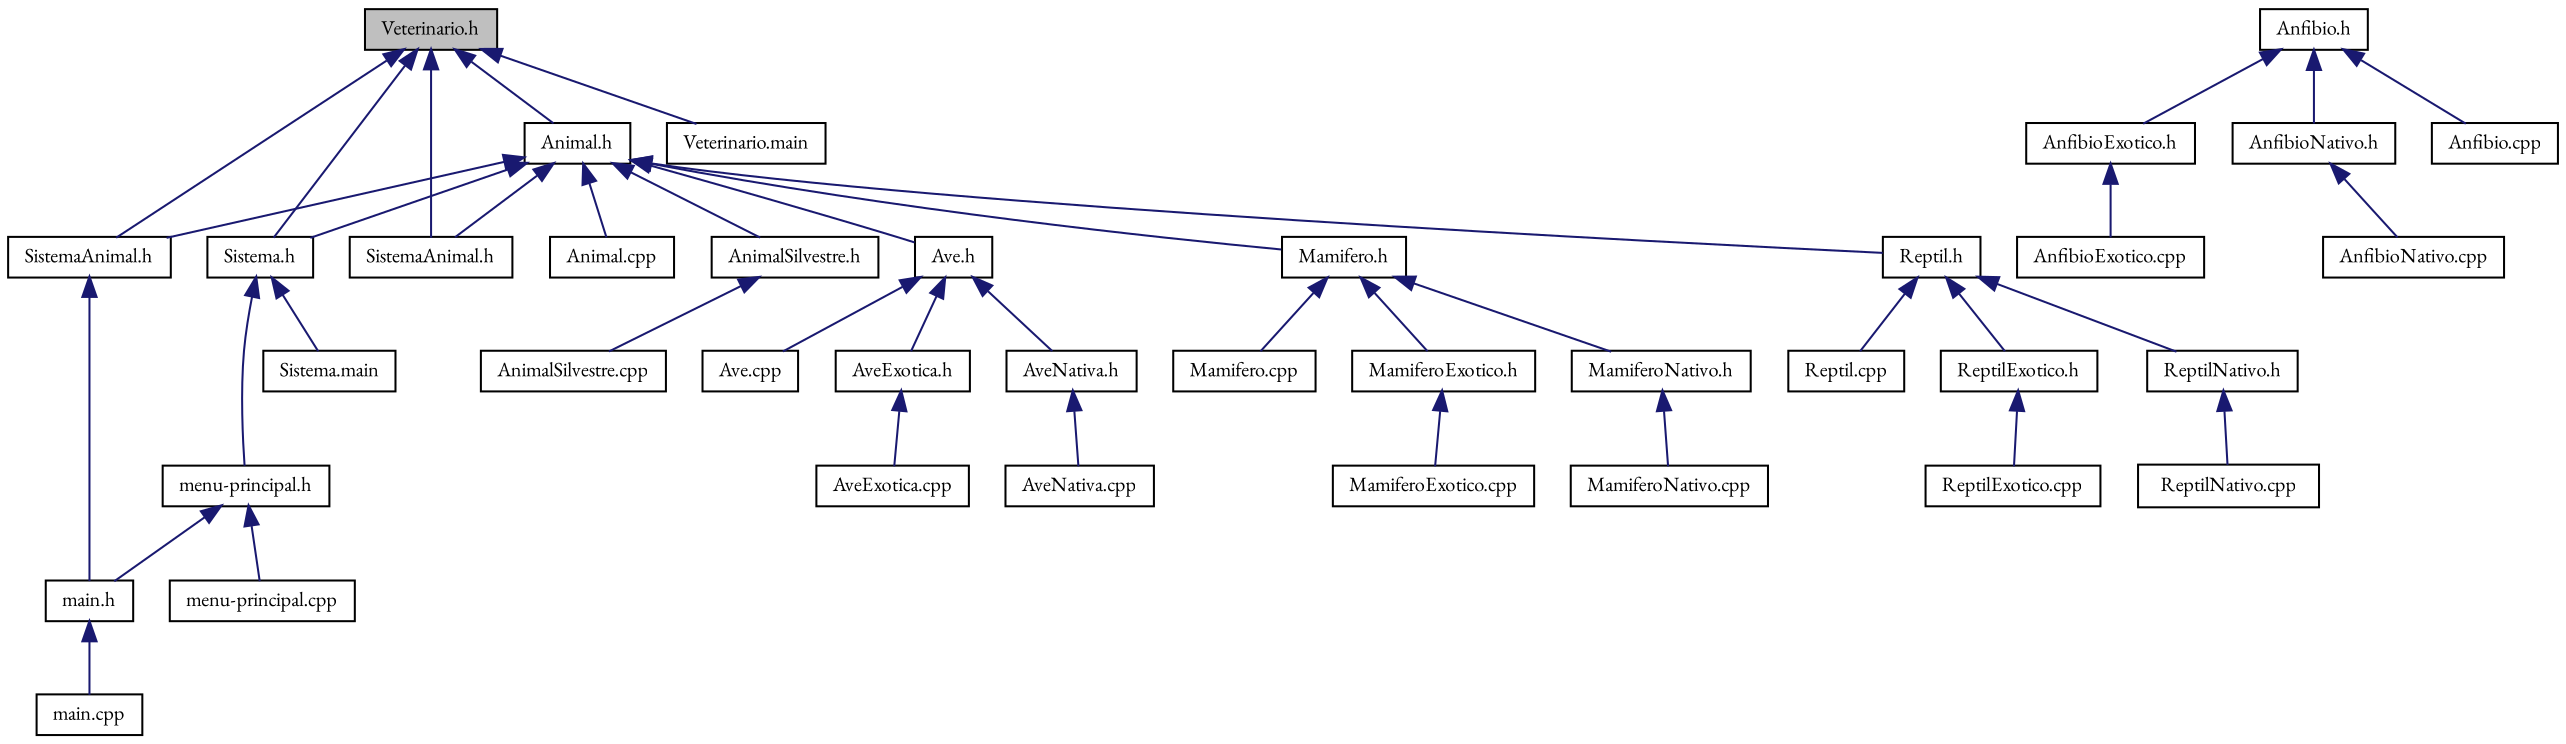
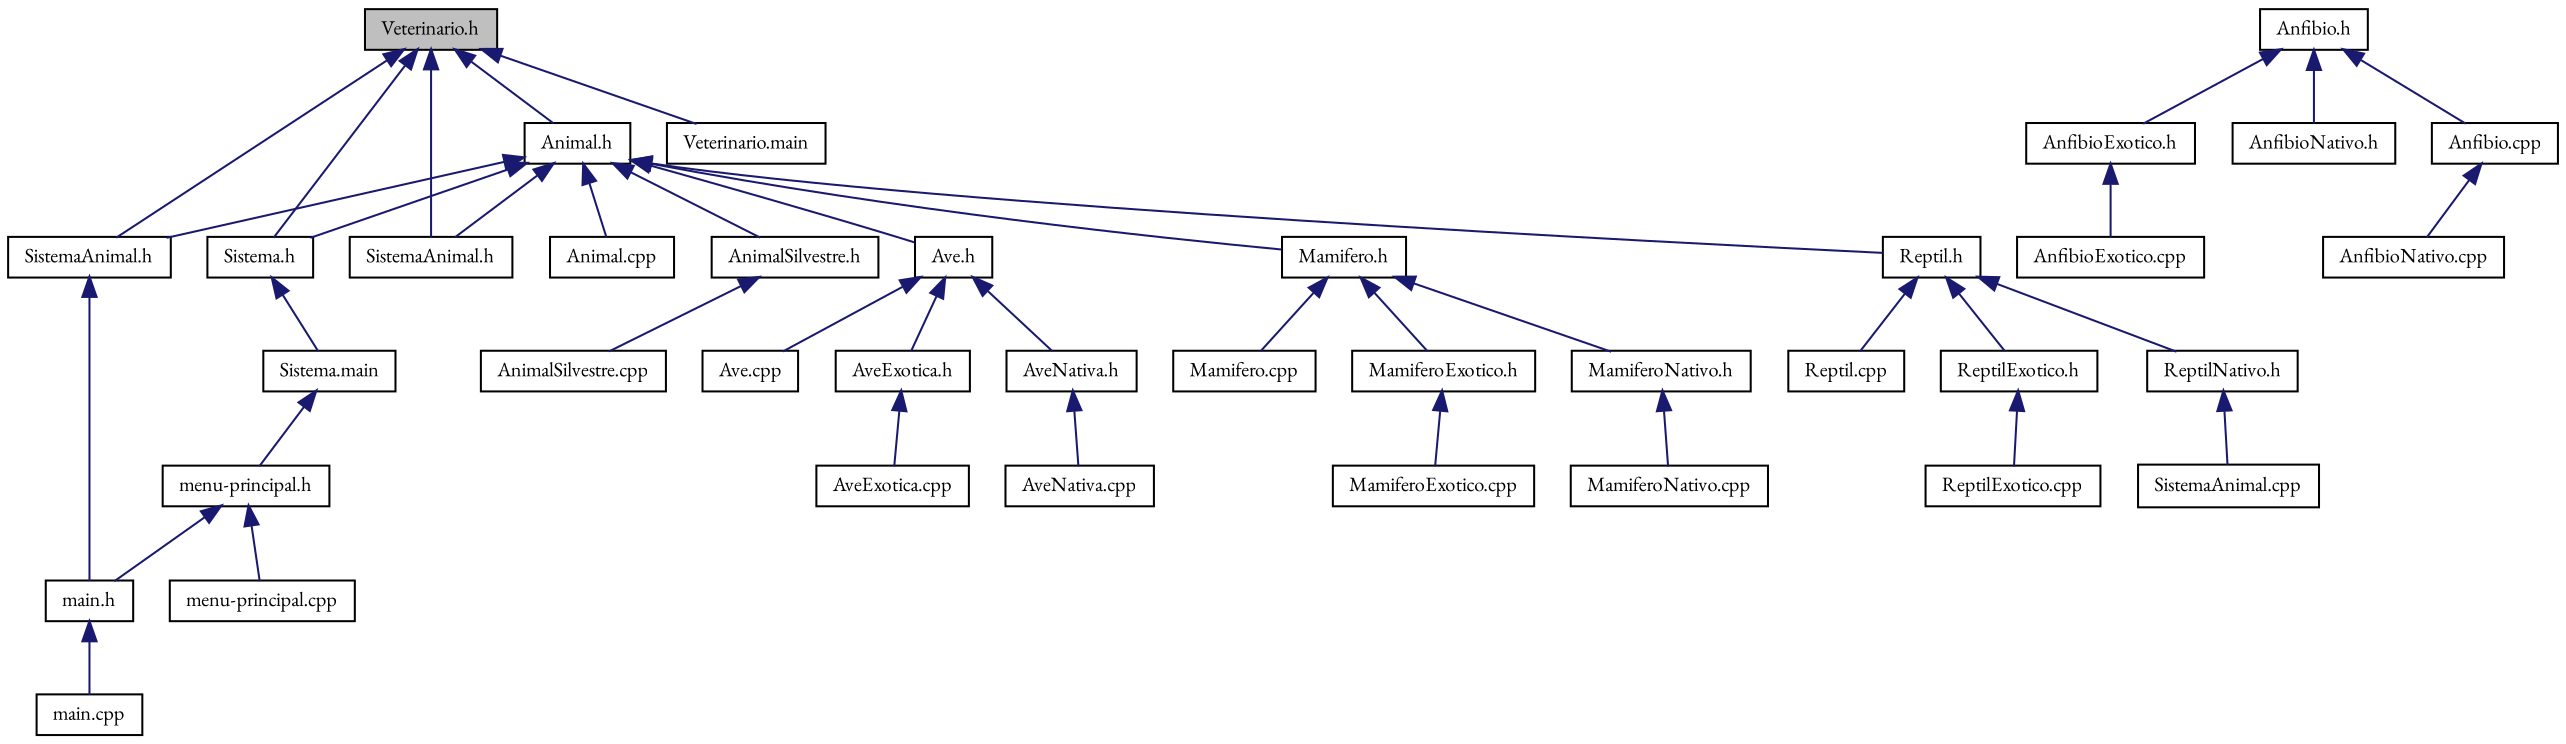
(2371, 208) -> (2448, 209)
(242, 381) -> (282, 437)
(2229, 486) -> (2229, 486)
